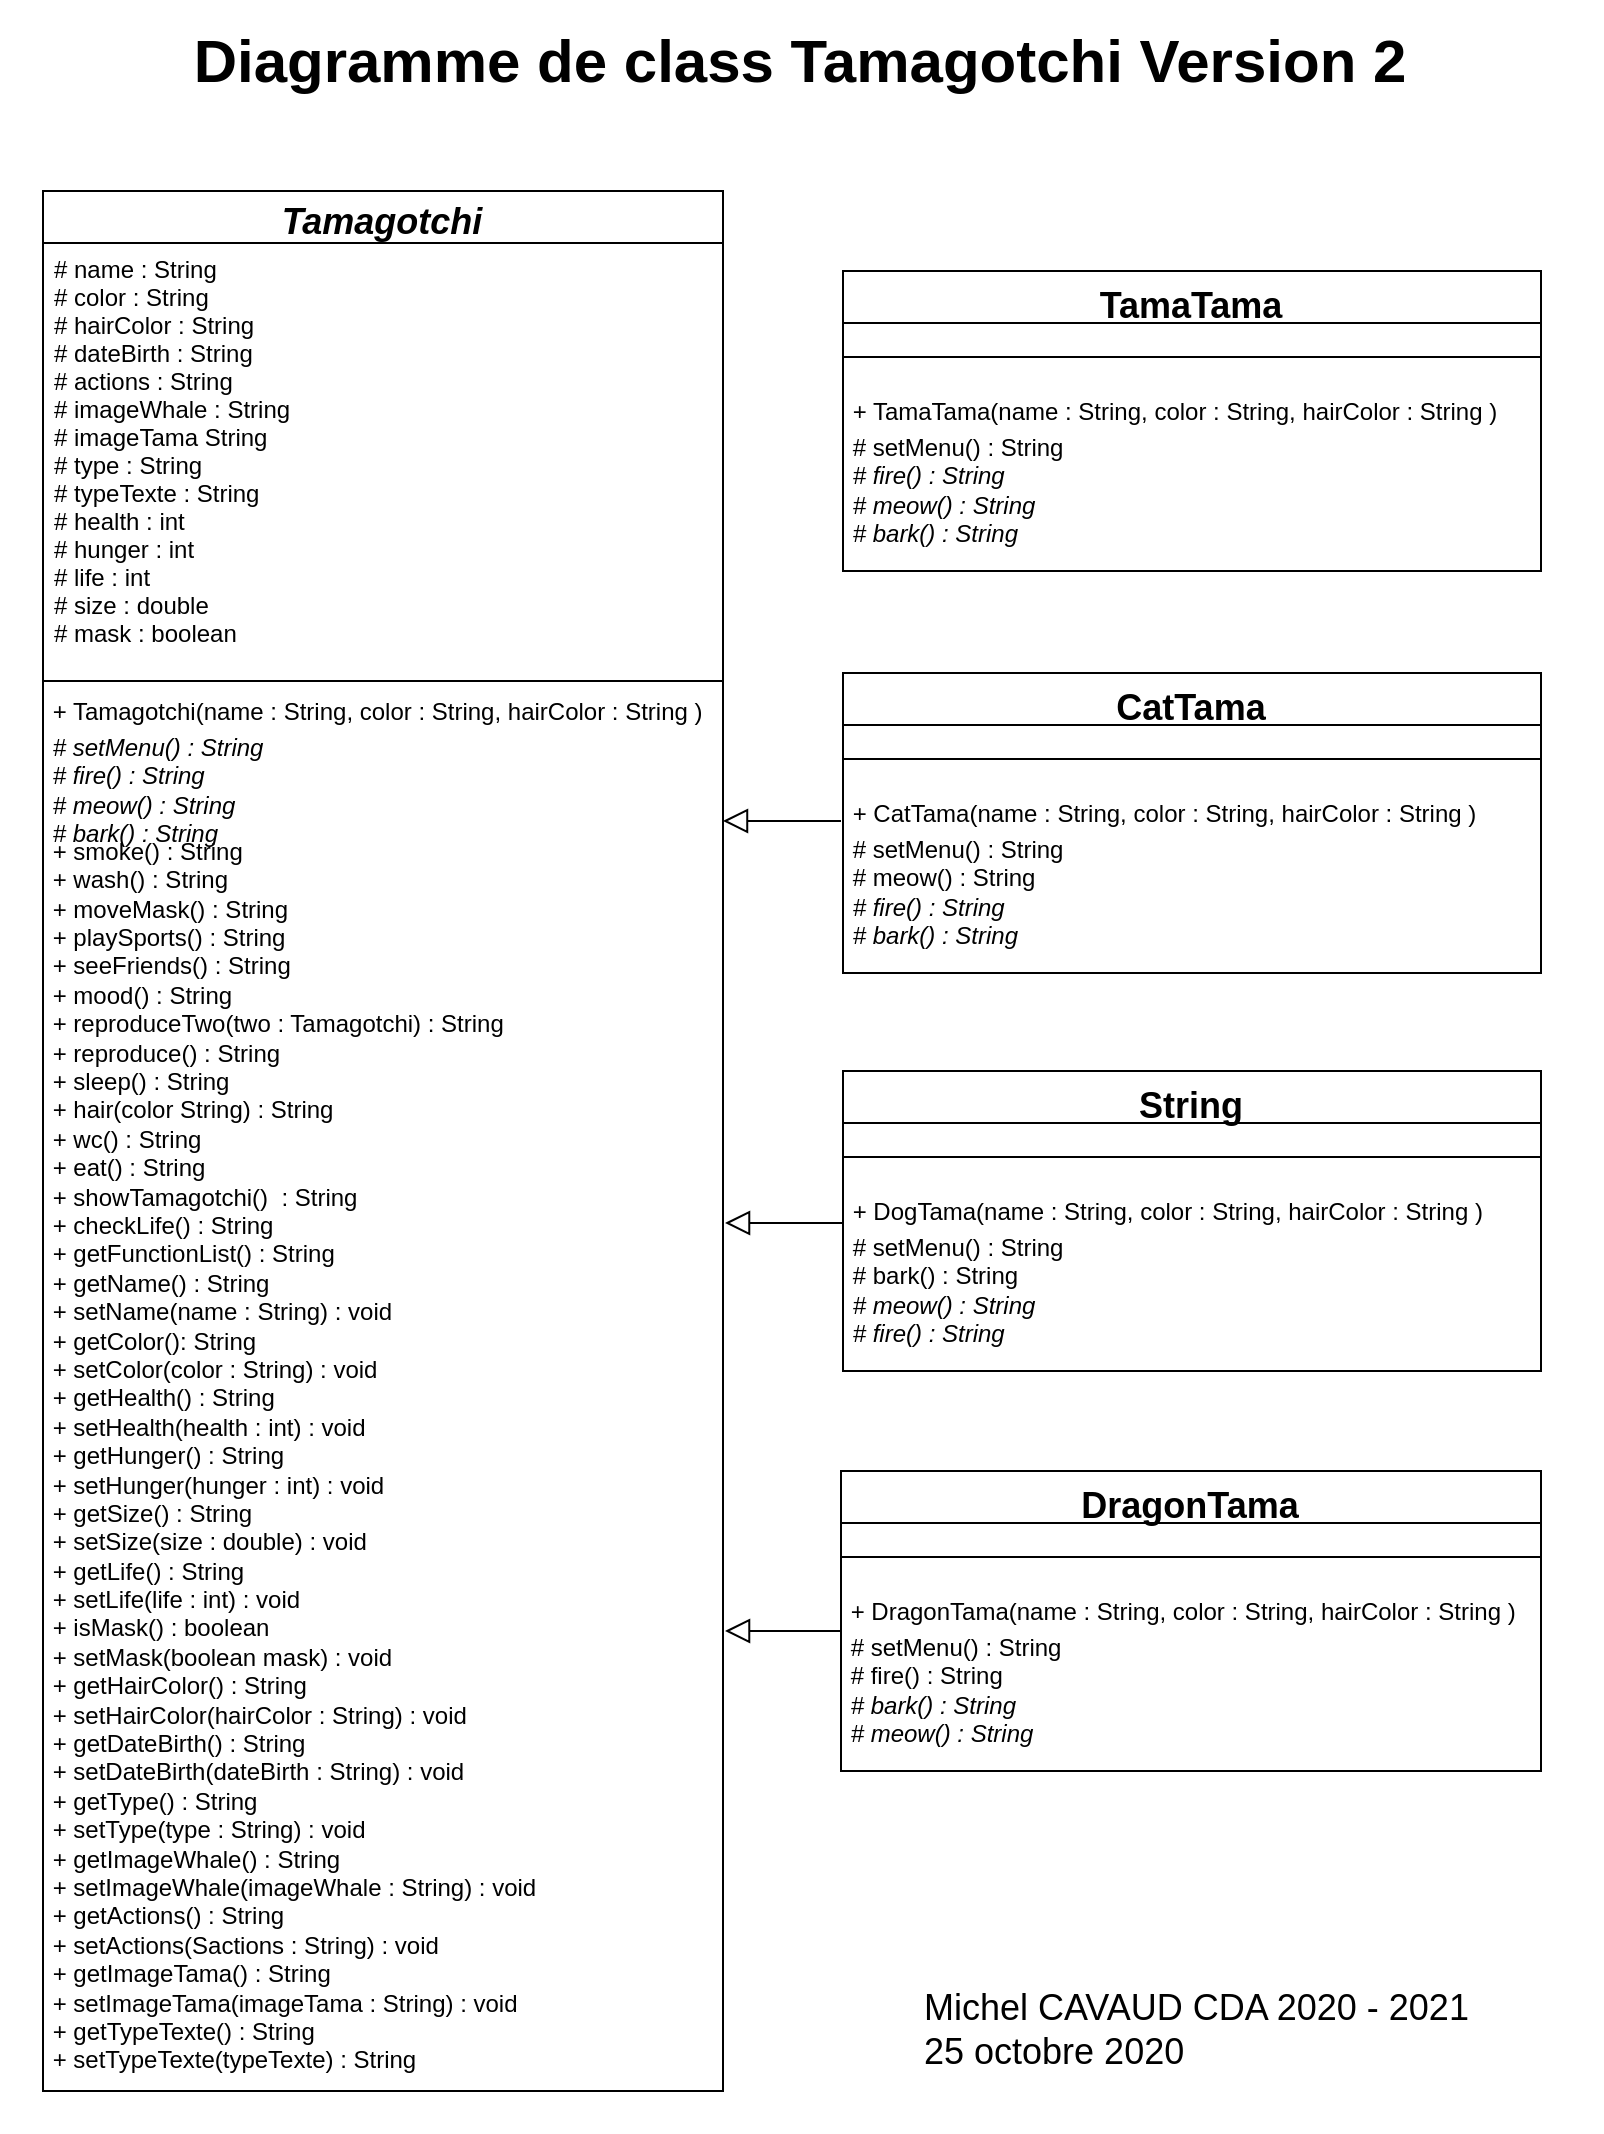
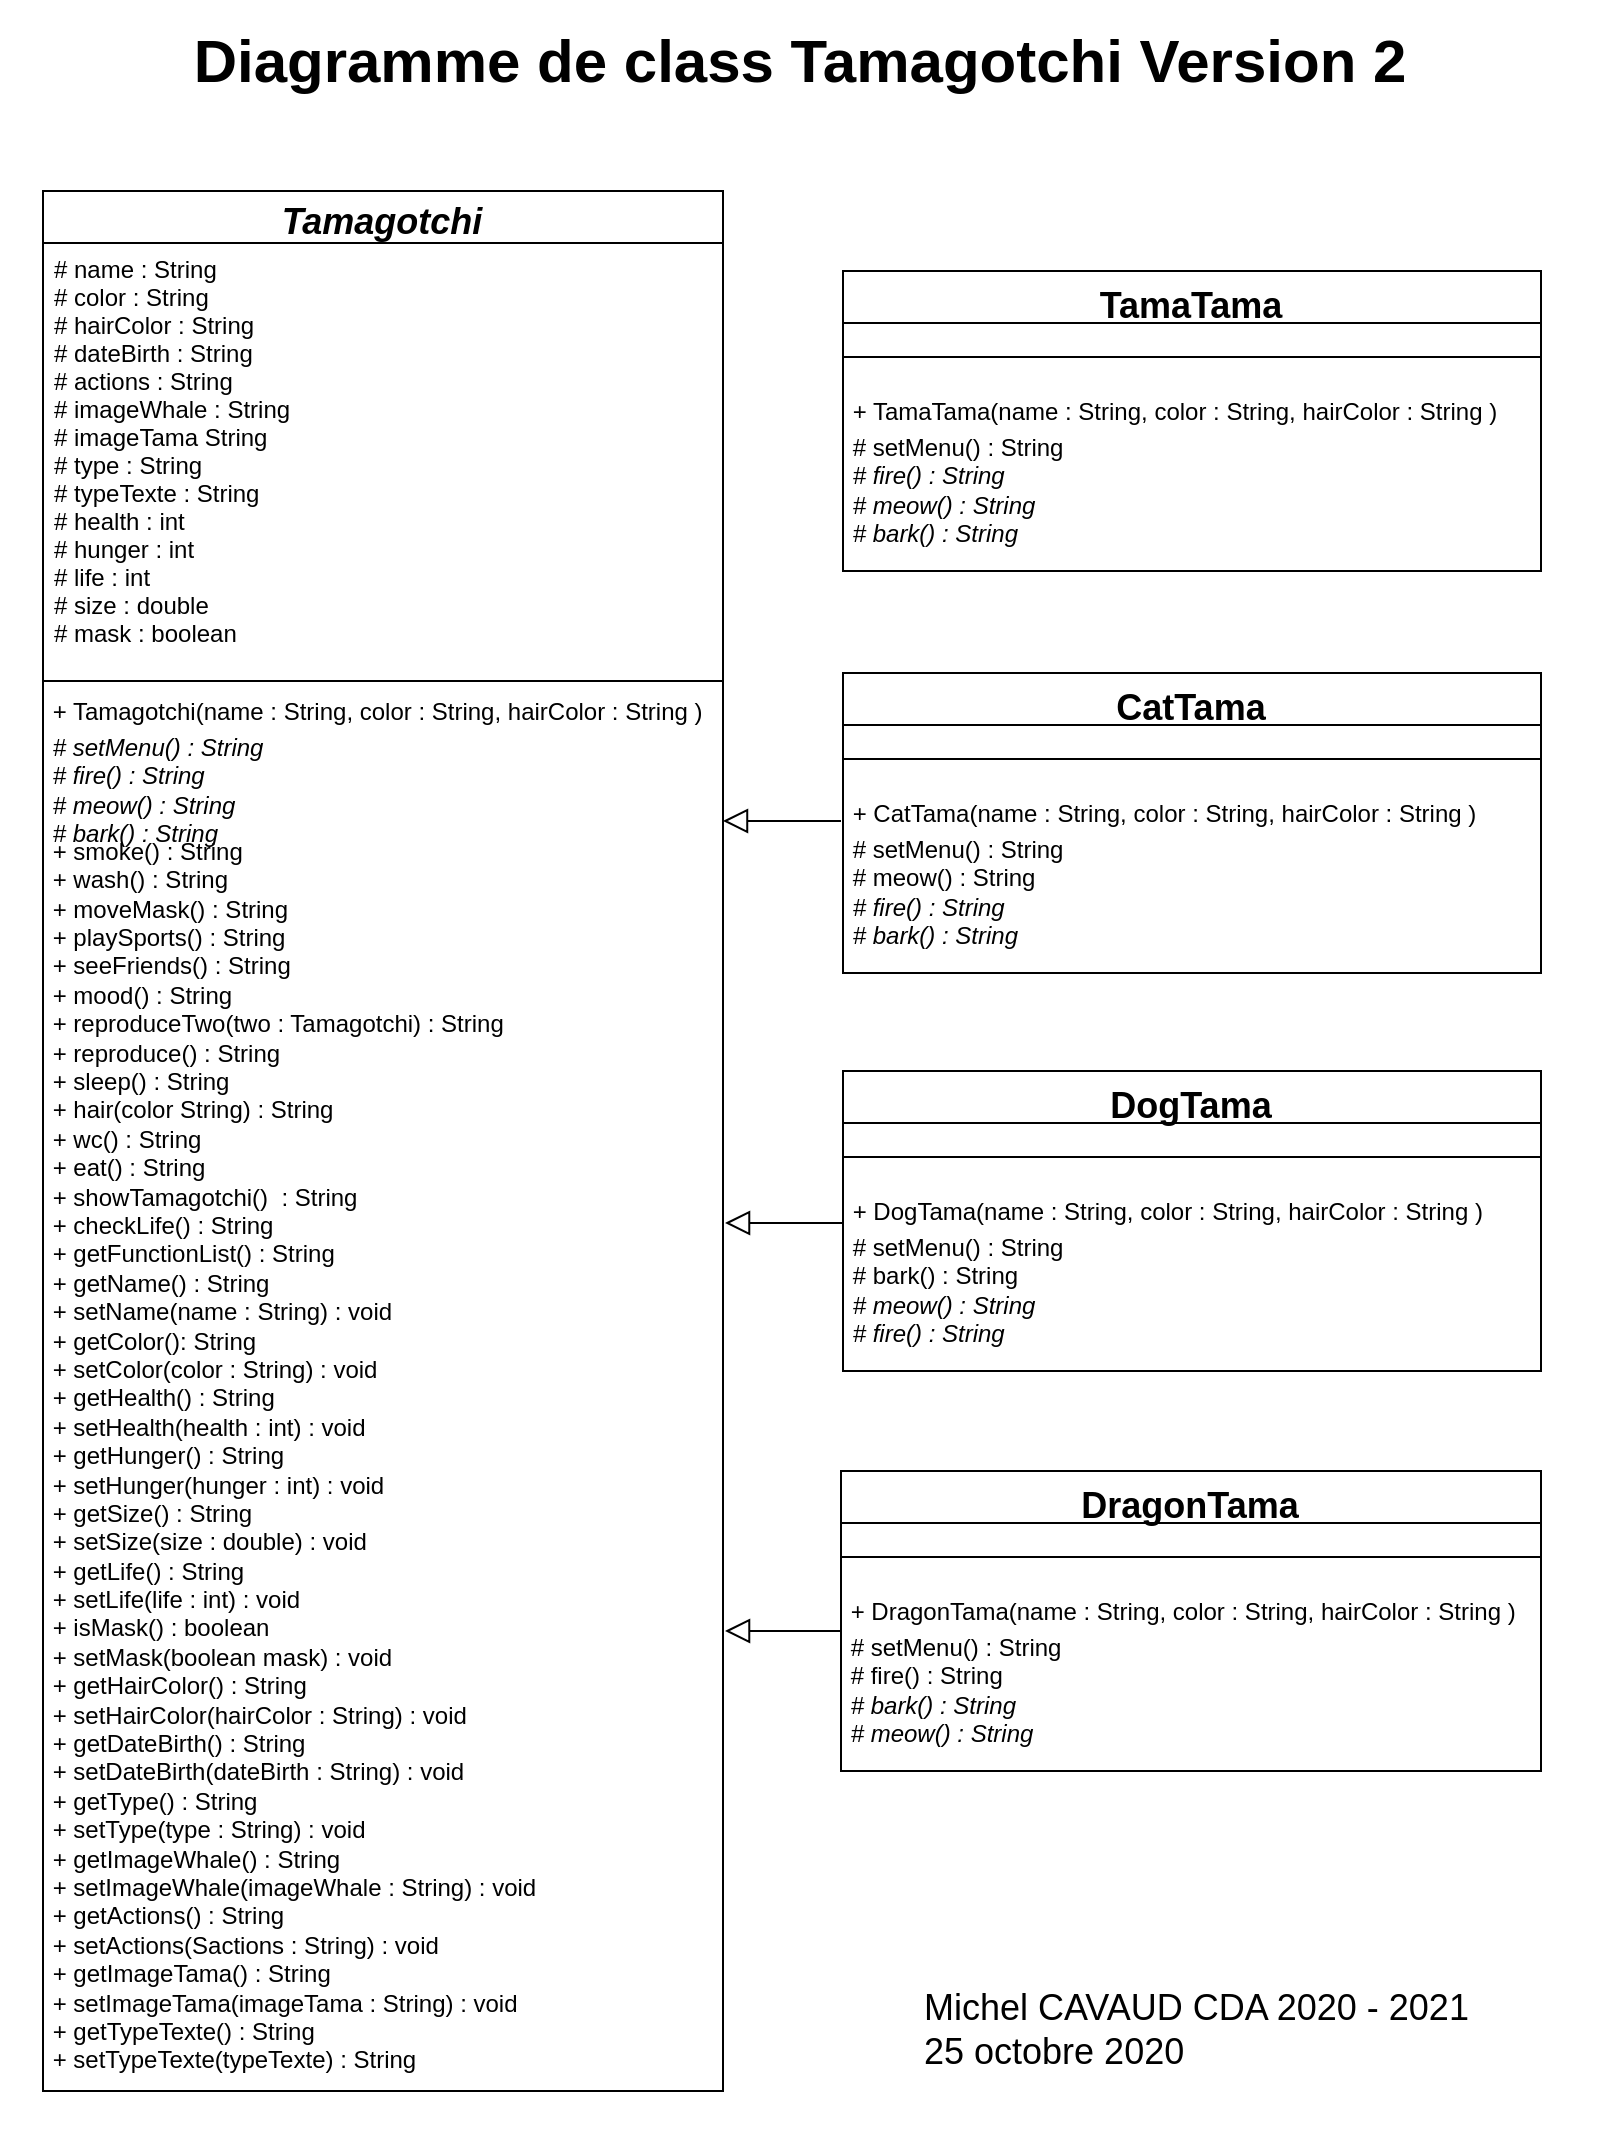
(1191, 1106) -> (1191, 1106)
